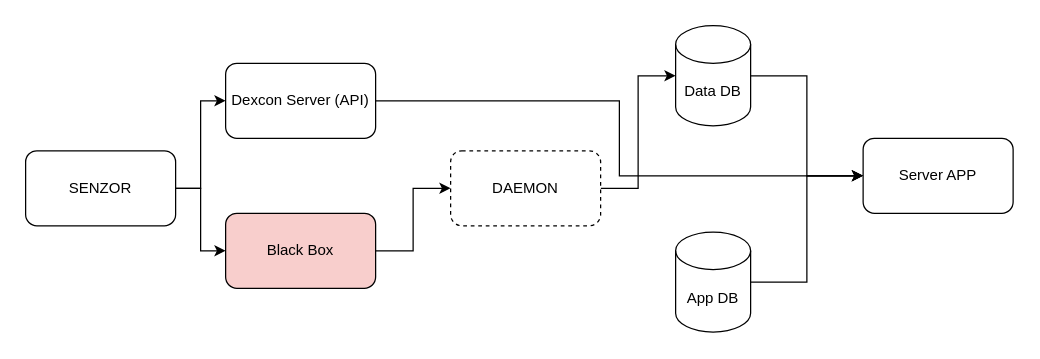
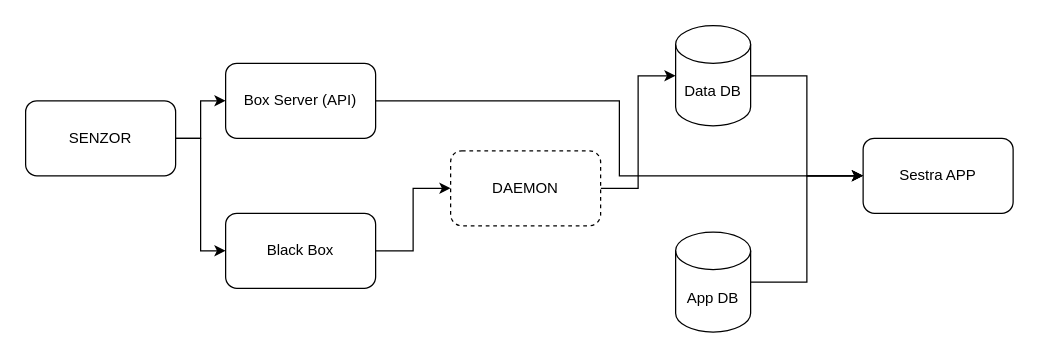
(301, 101) -> (301, 101)
(938, 176) -> (938, 176)
(101, 188) -> (101, 138)
(301, 251) -> (301, 251)
